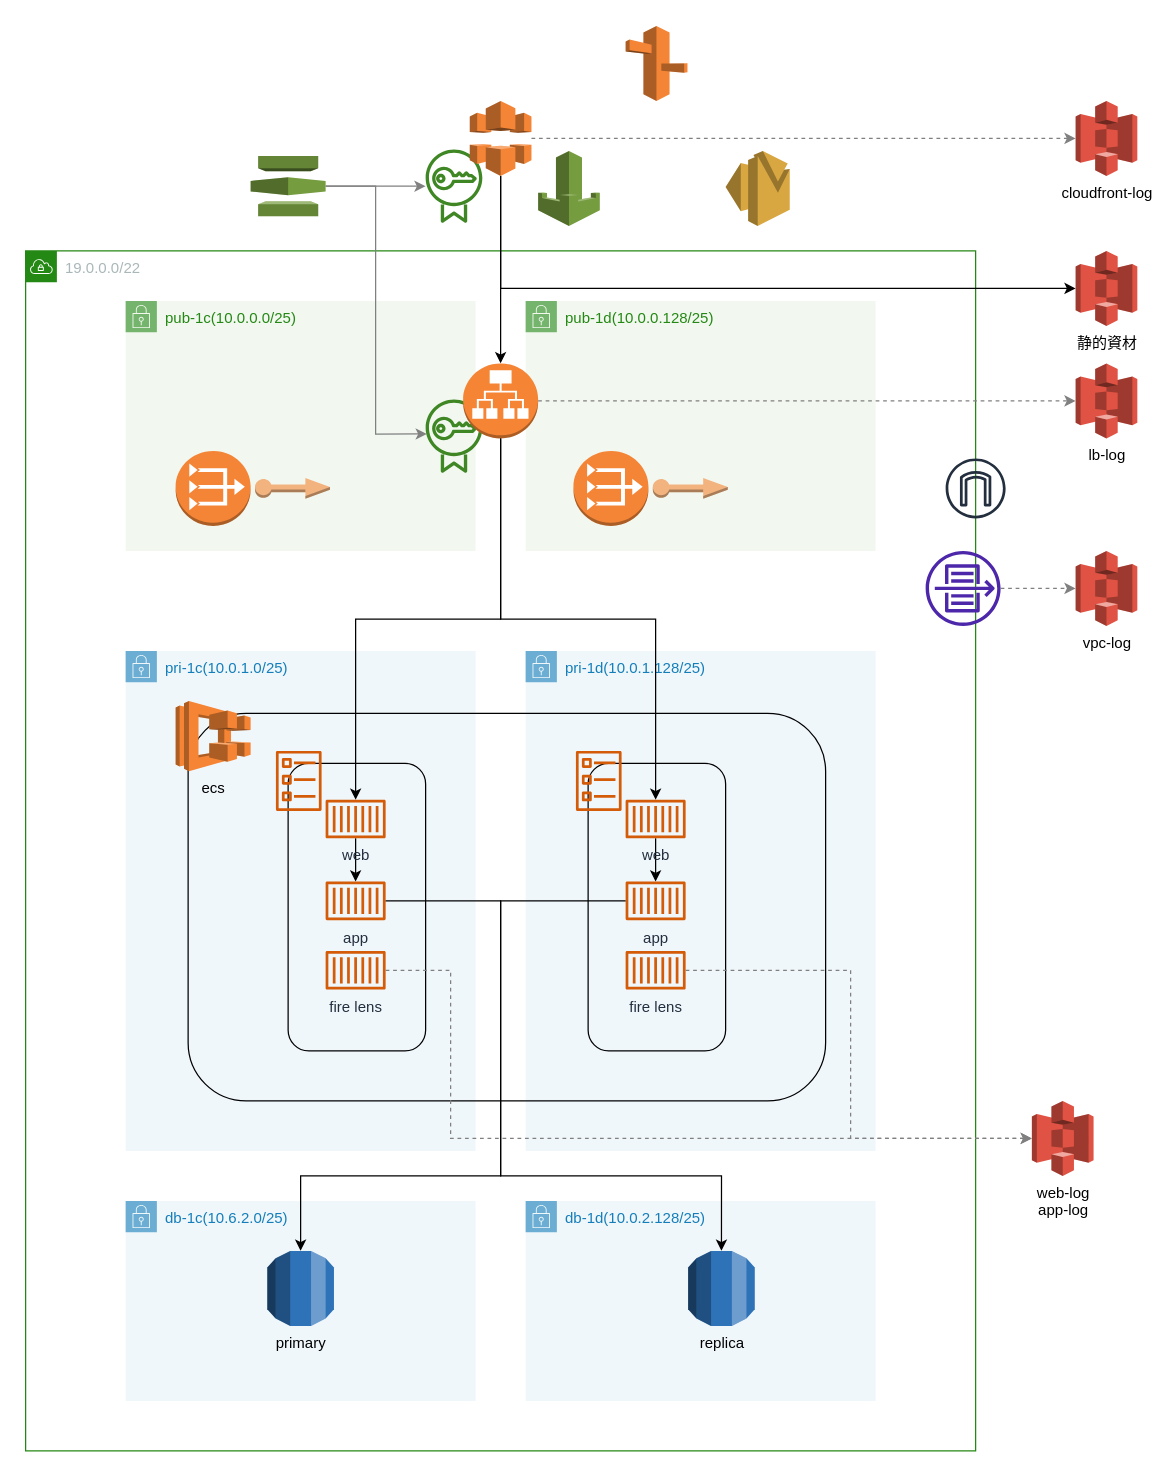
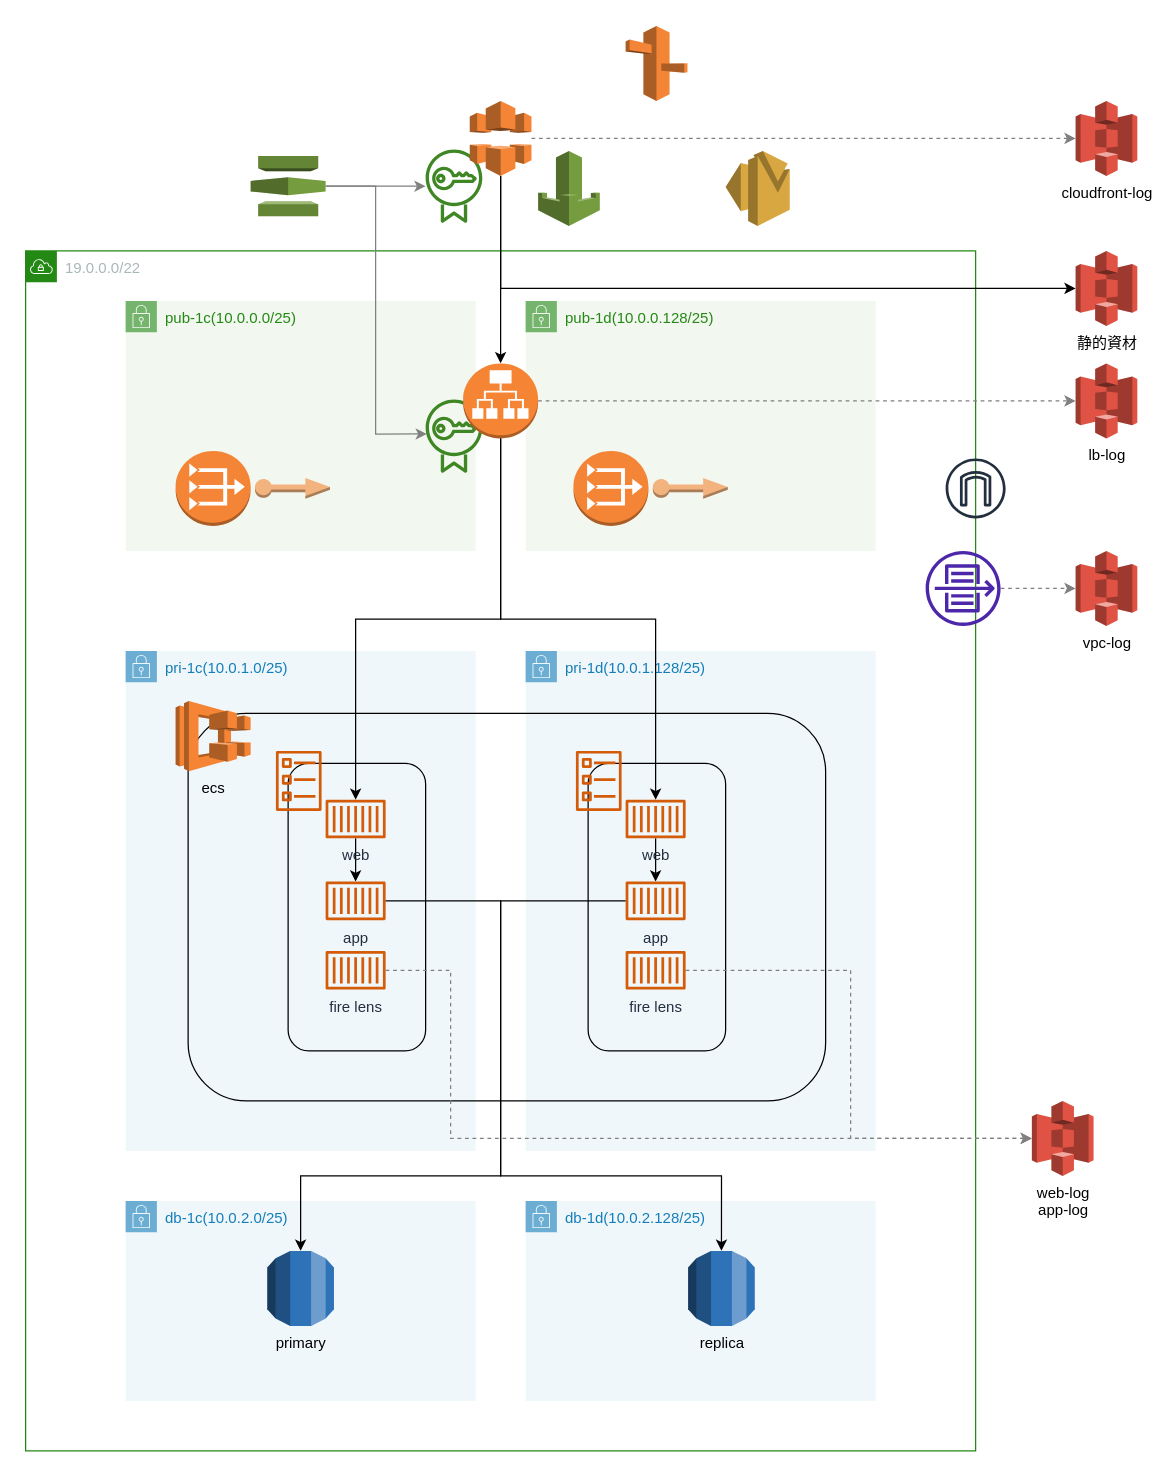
(235, 1218) -> (235, 1218)
